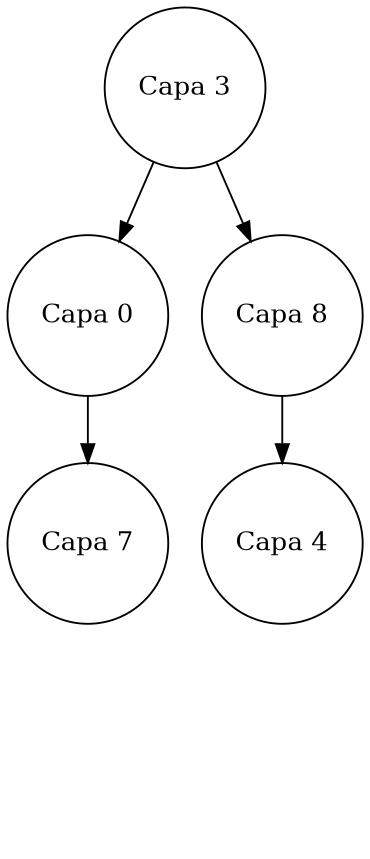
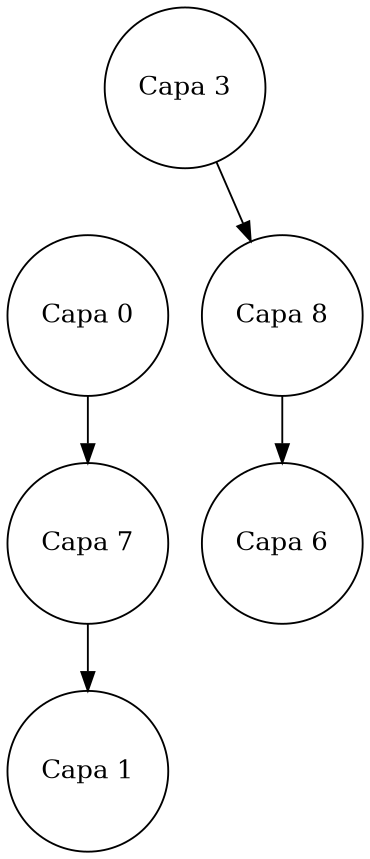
(140, 193) -> none
(282, 543) -> (282, 543)
none -> (88, 771)
